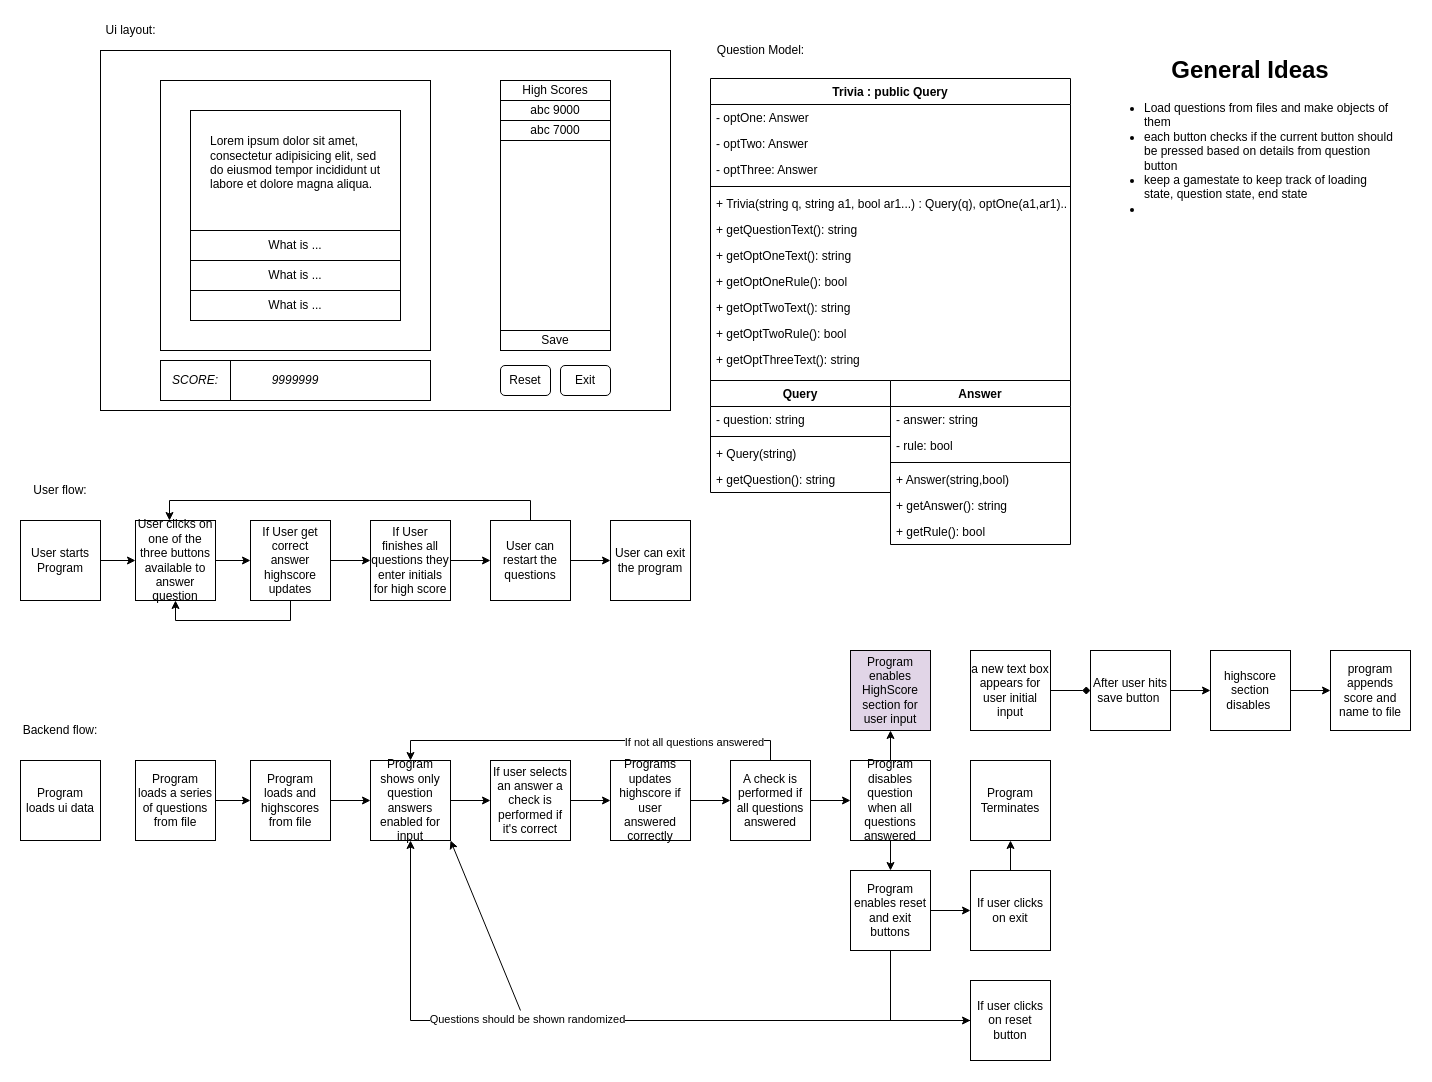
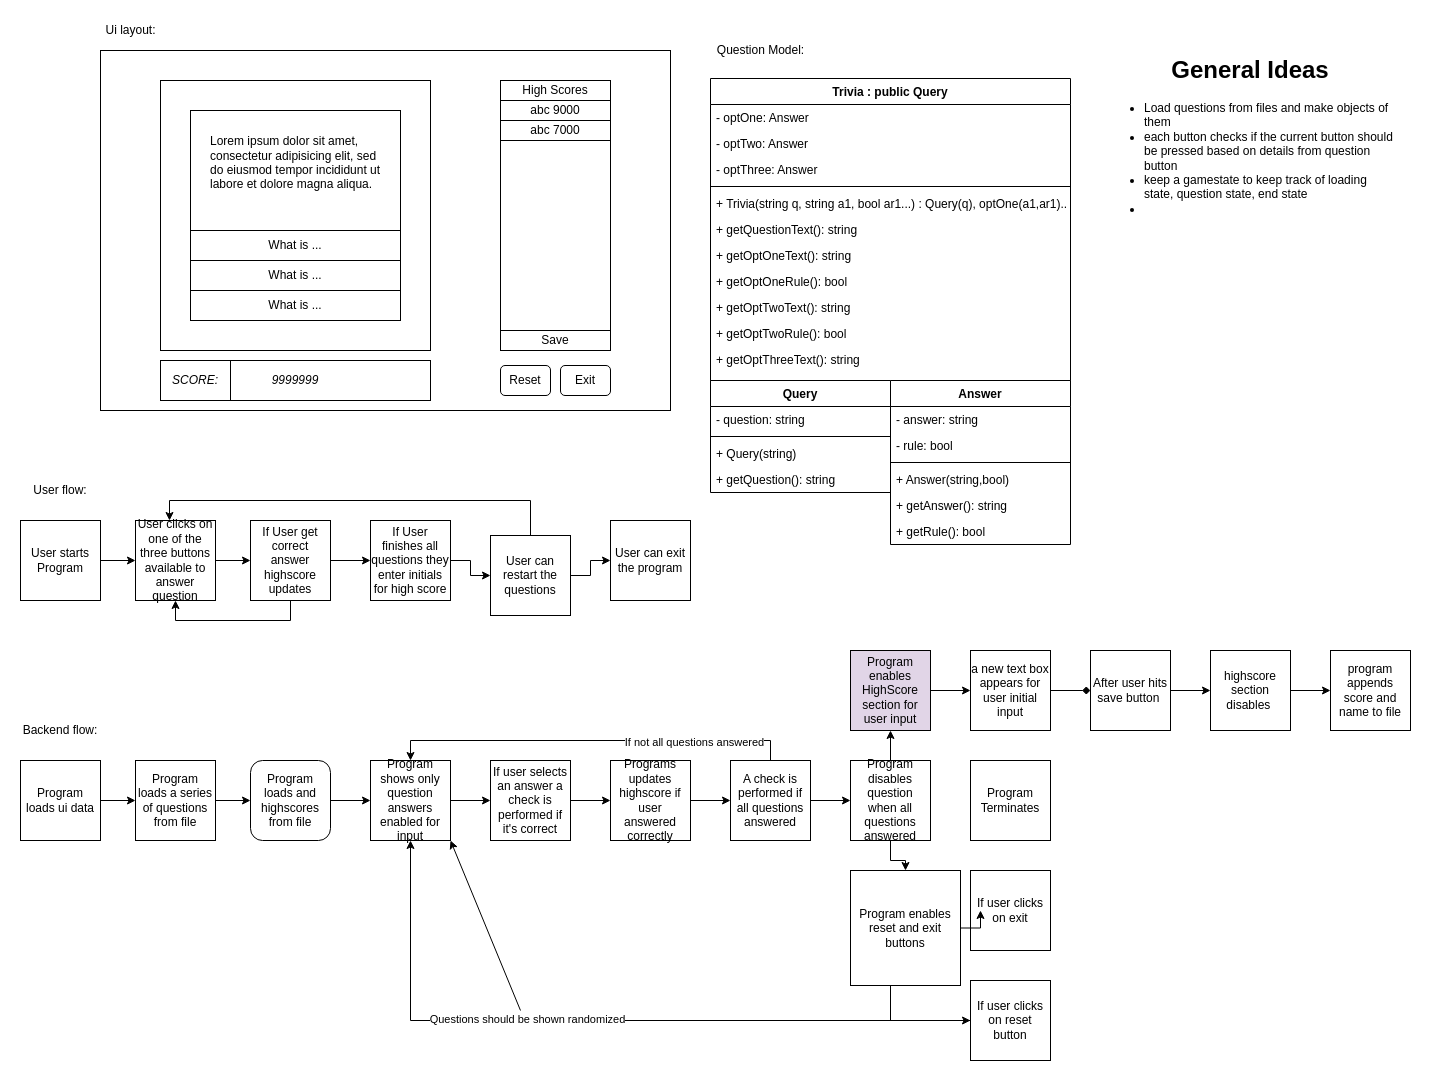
(531, 561) -> (531, 576)
none -> (947, 691)
none -> (120, 801)
(291, 801) -> (291, 801)
(1011, 852) -> none
(891, 911) -> (906, 928)
